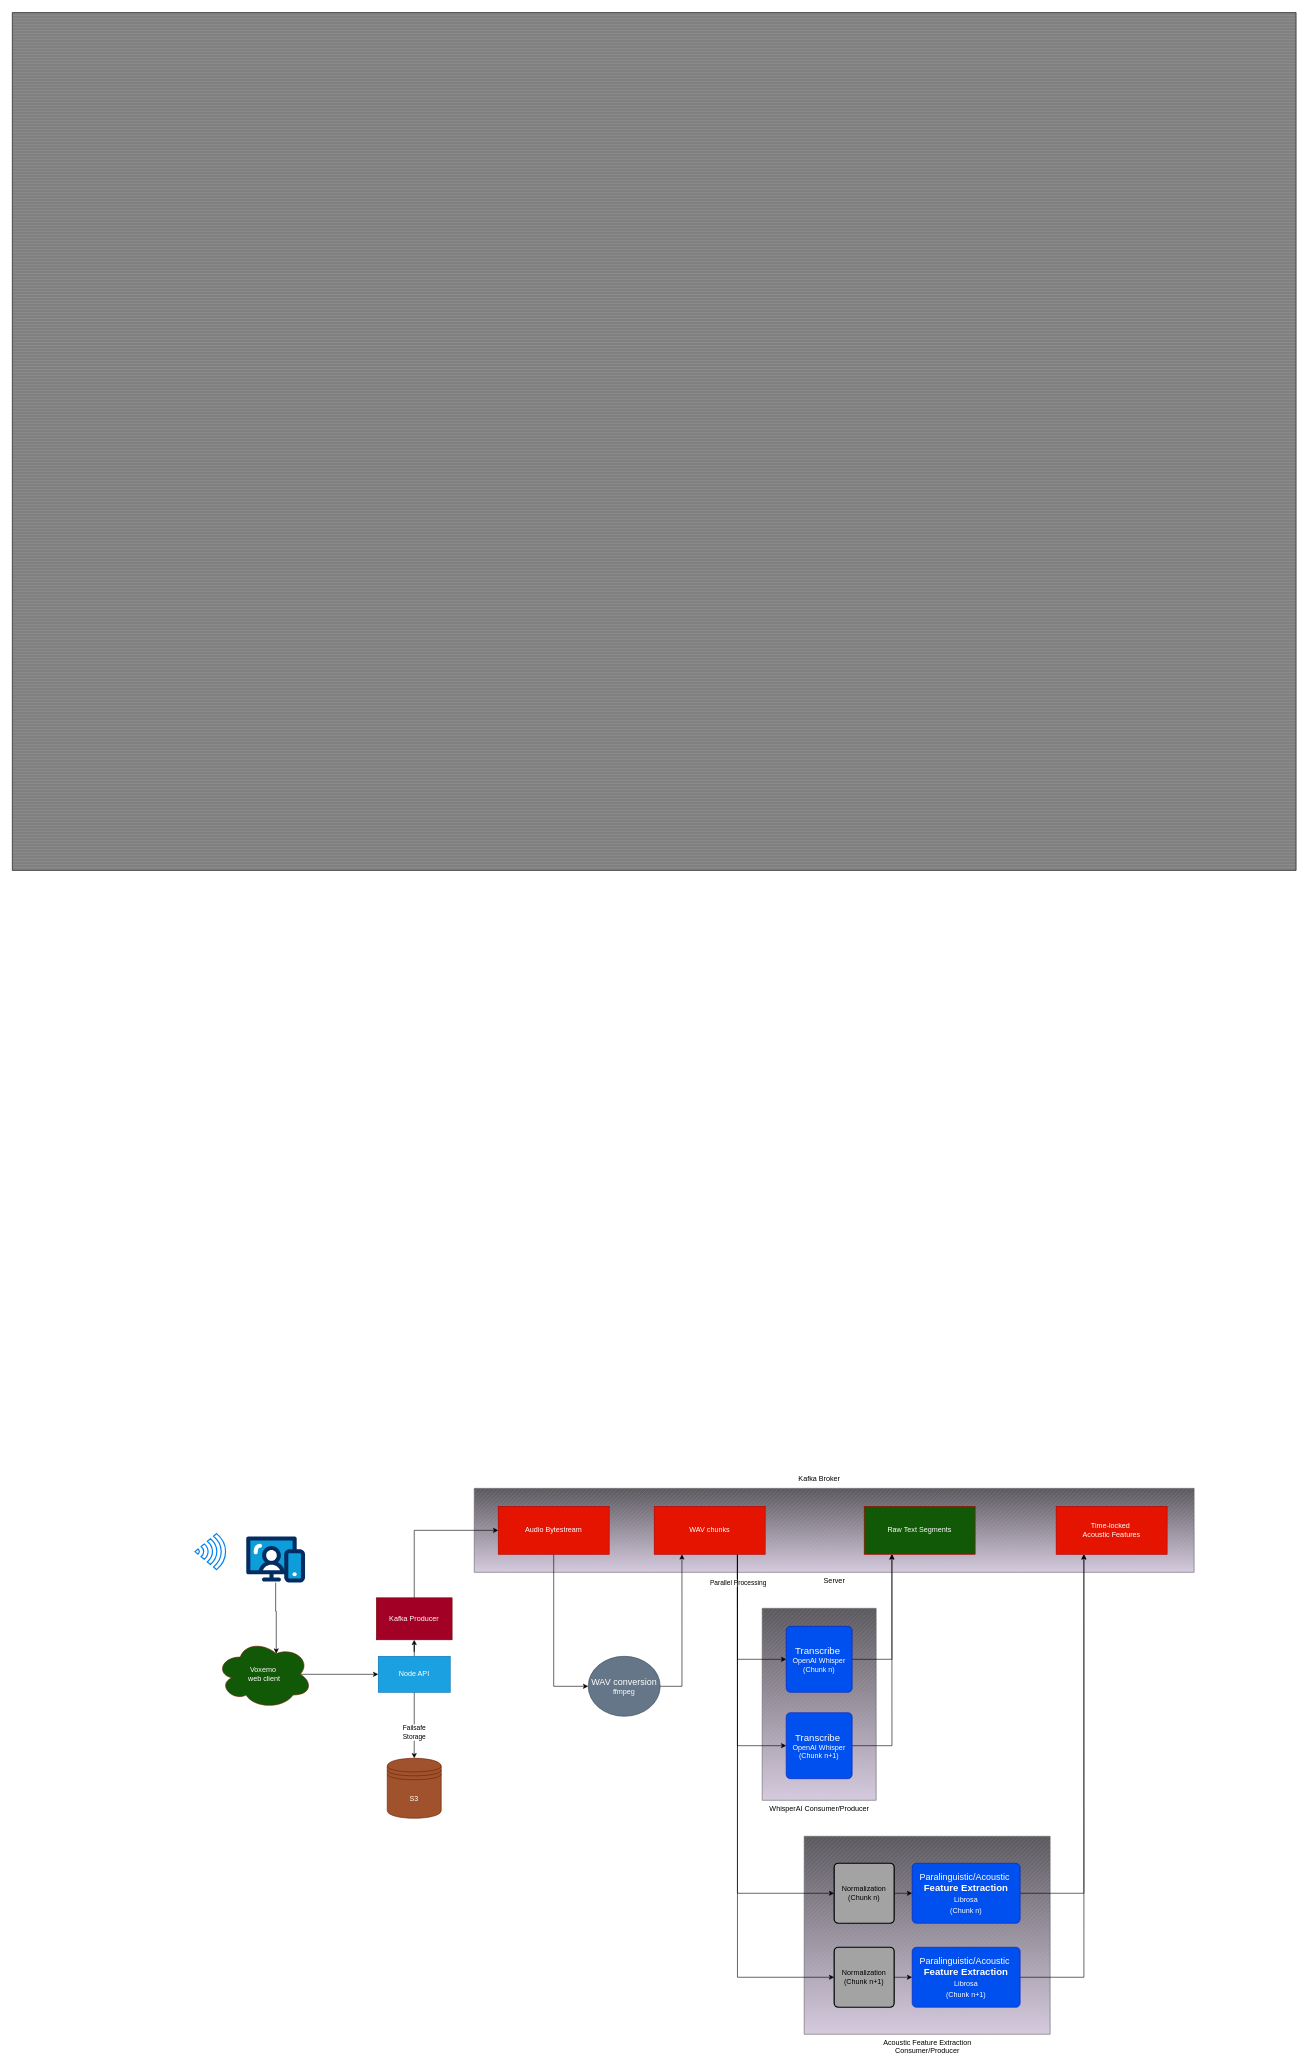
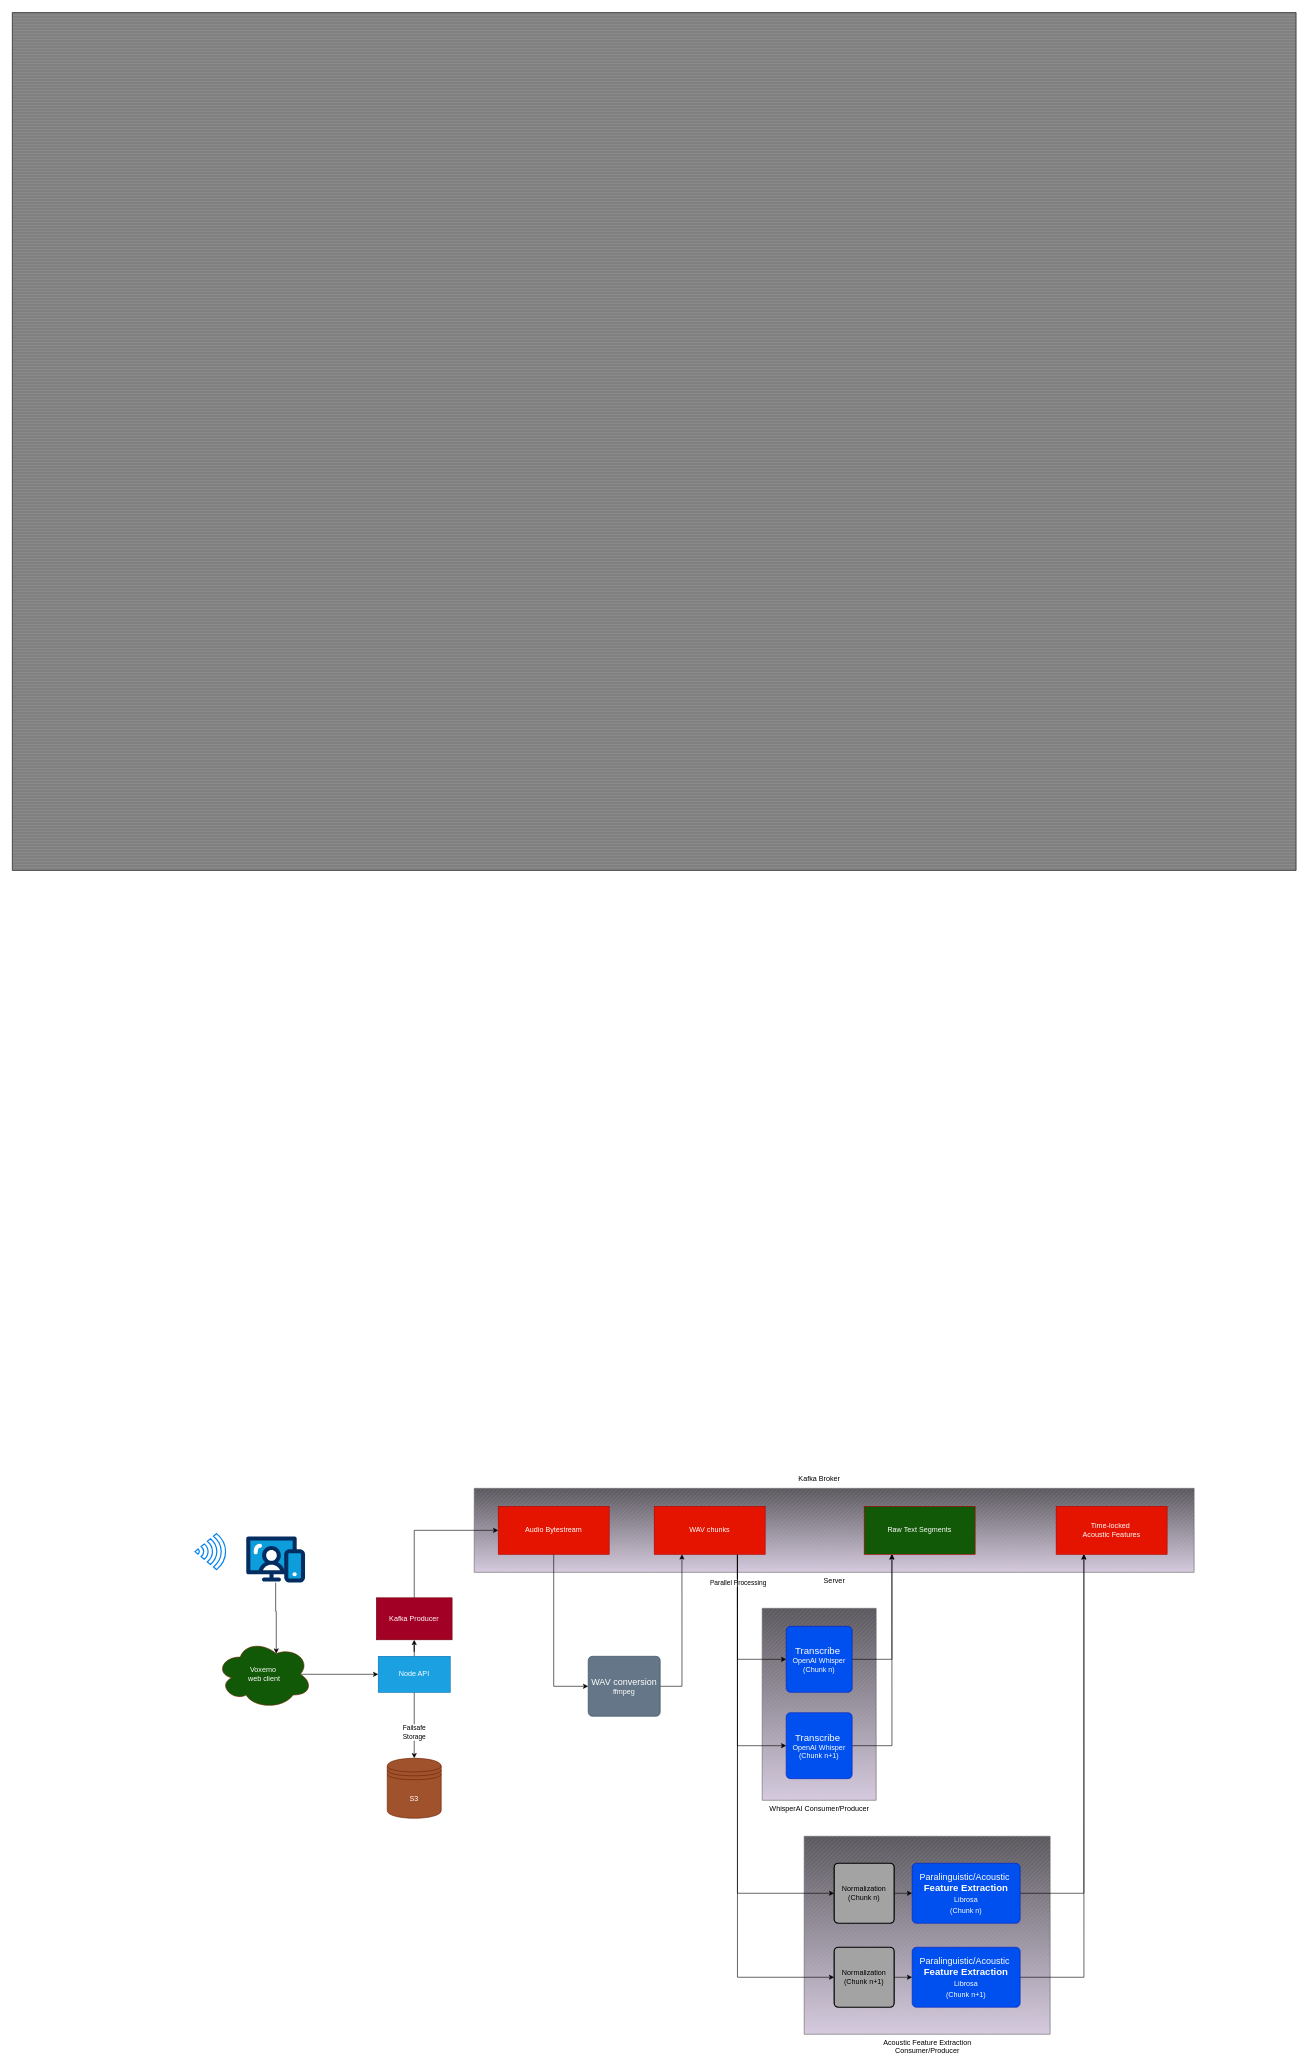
(624, 1686) -> (624, 1686)
